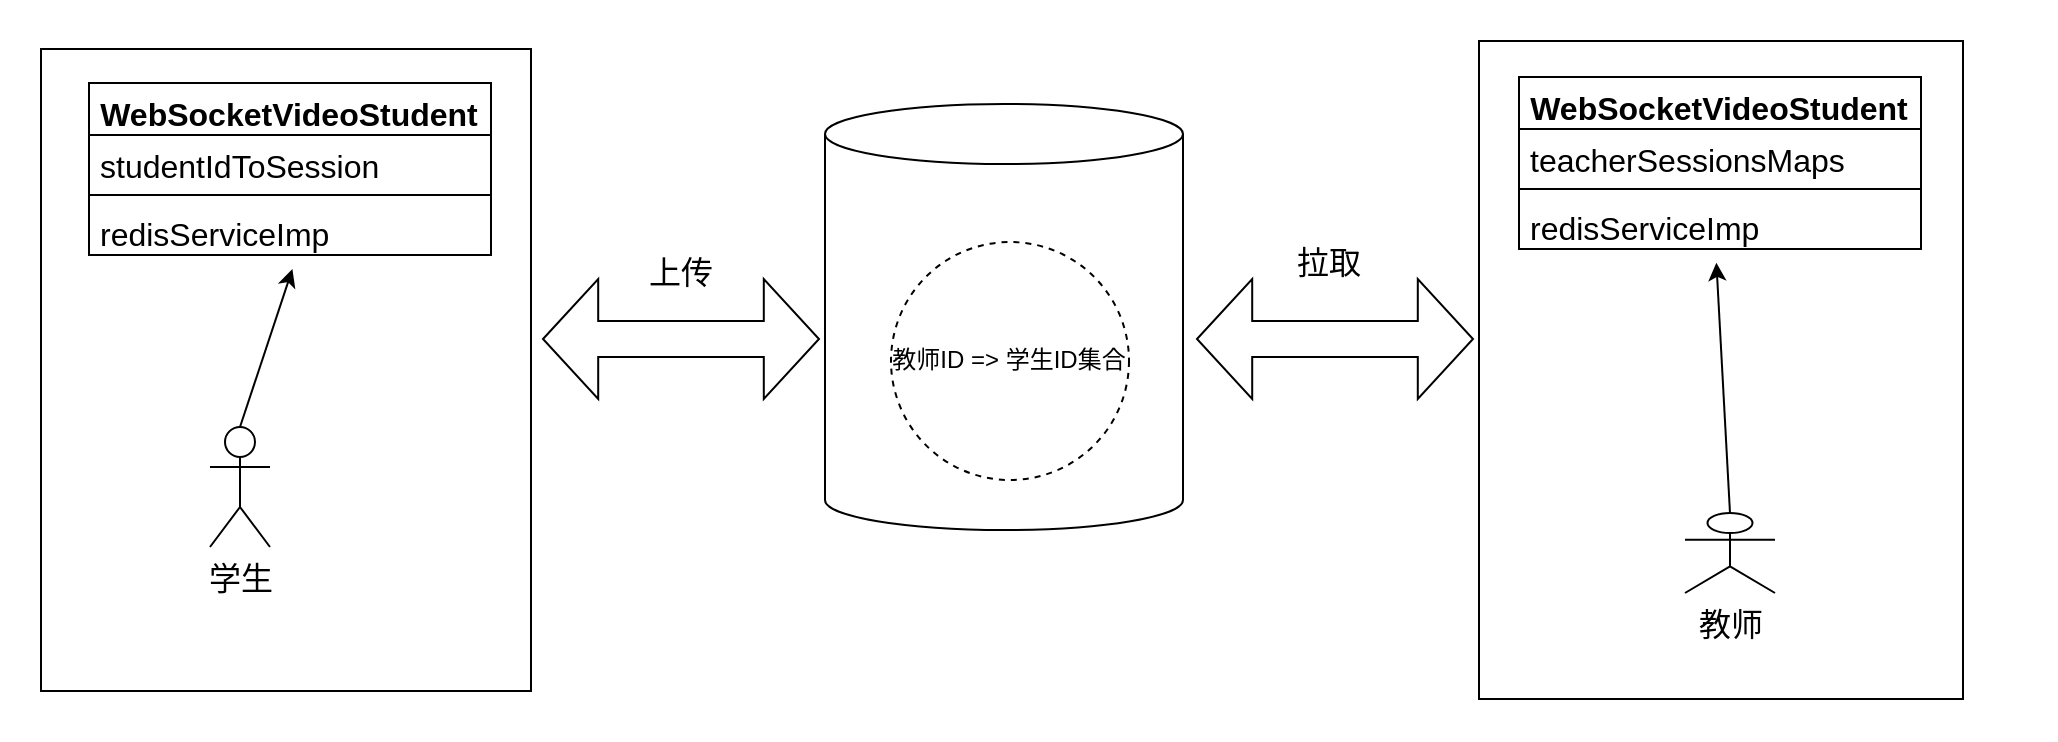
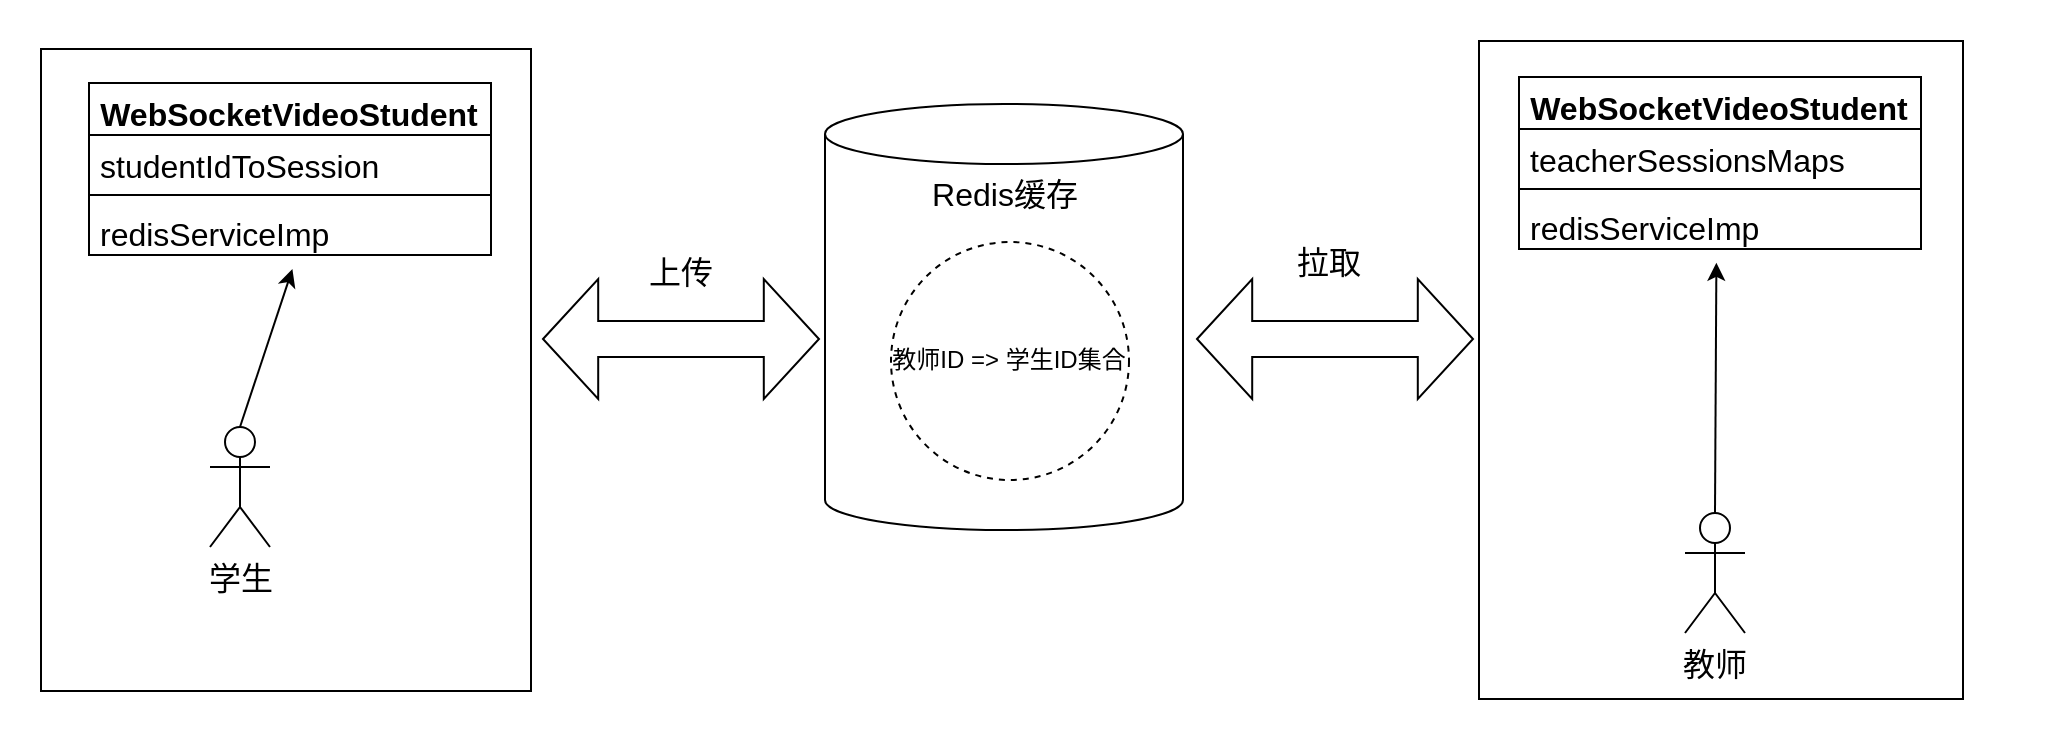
none -> (1004, 195)
(1730, 553) -> (1715, 573)
